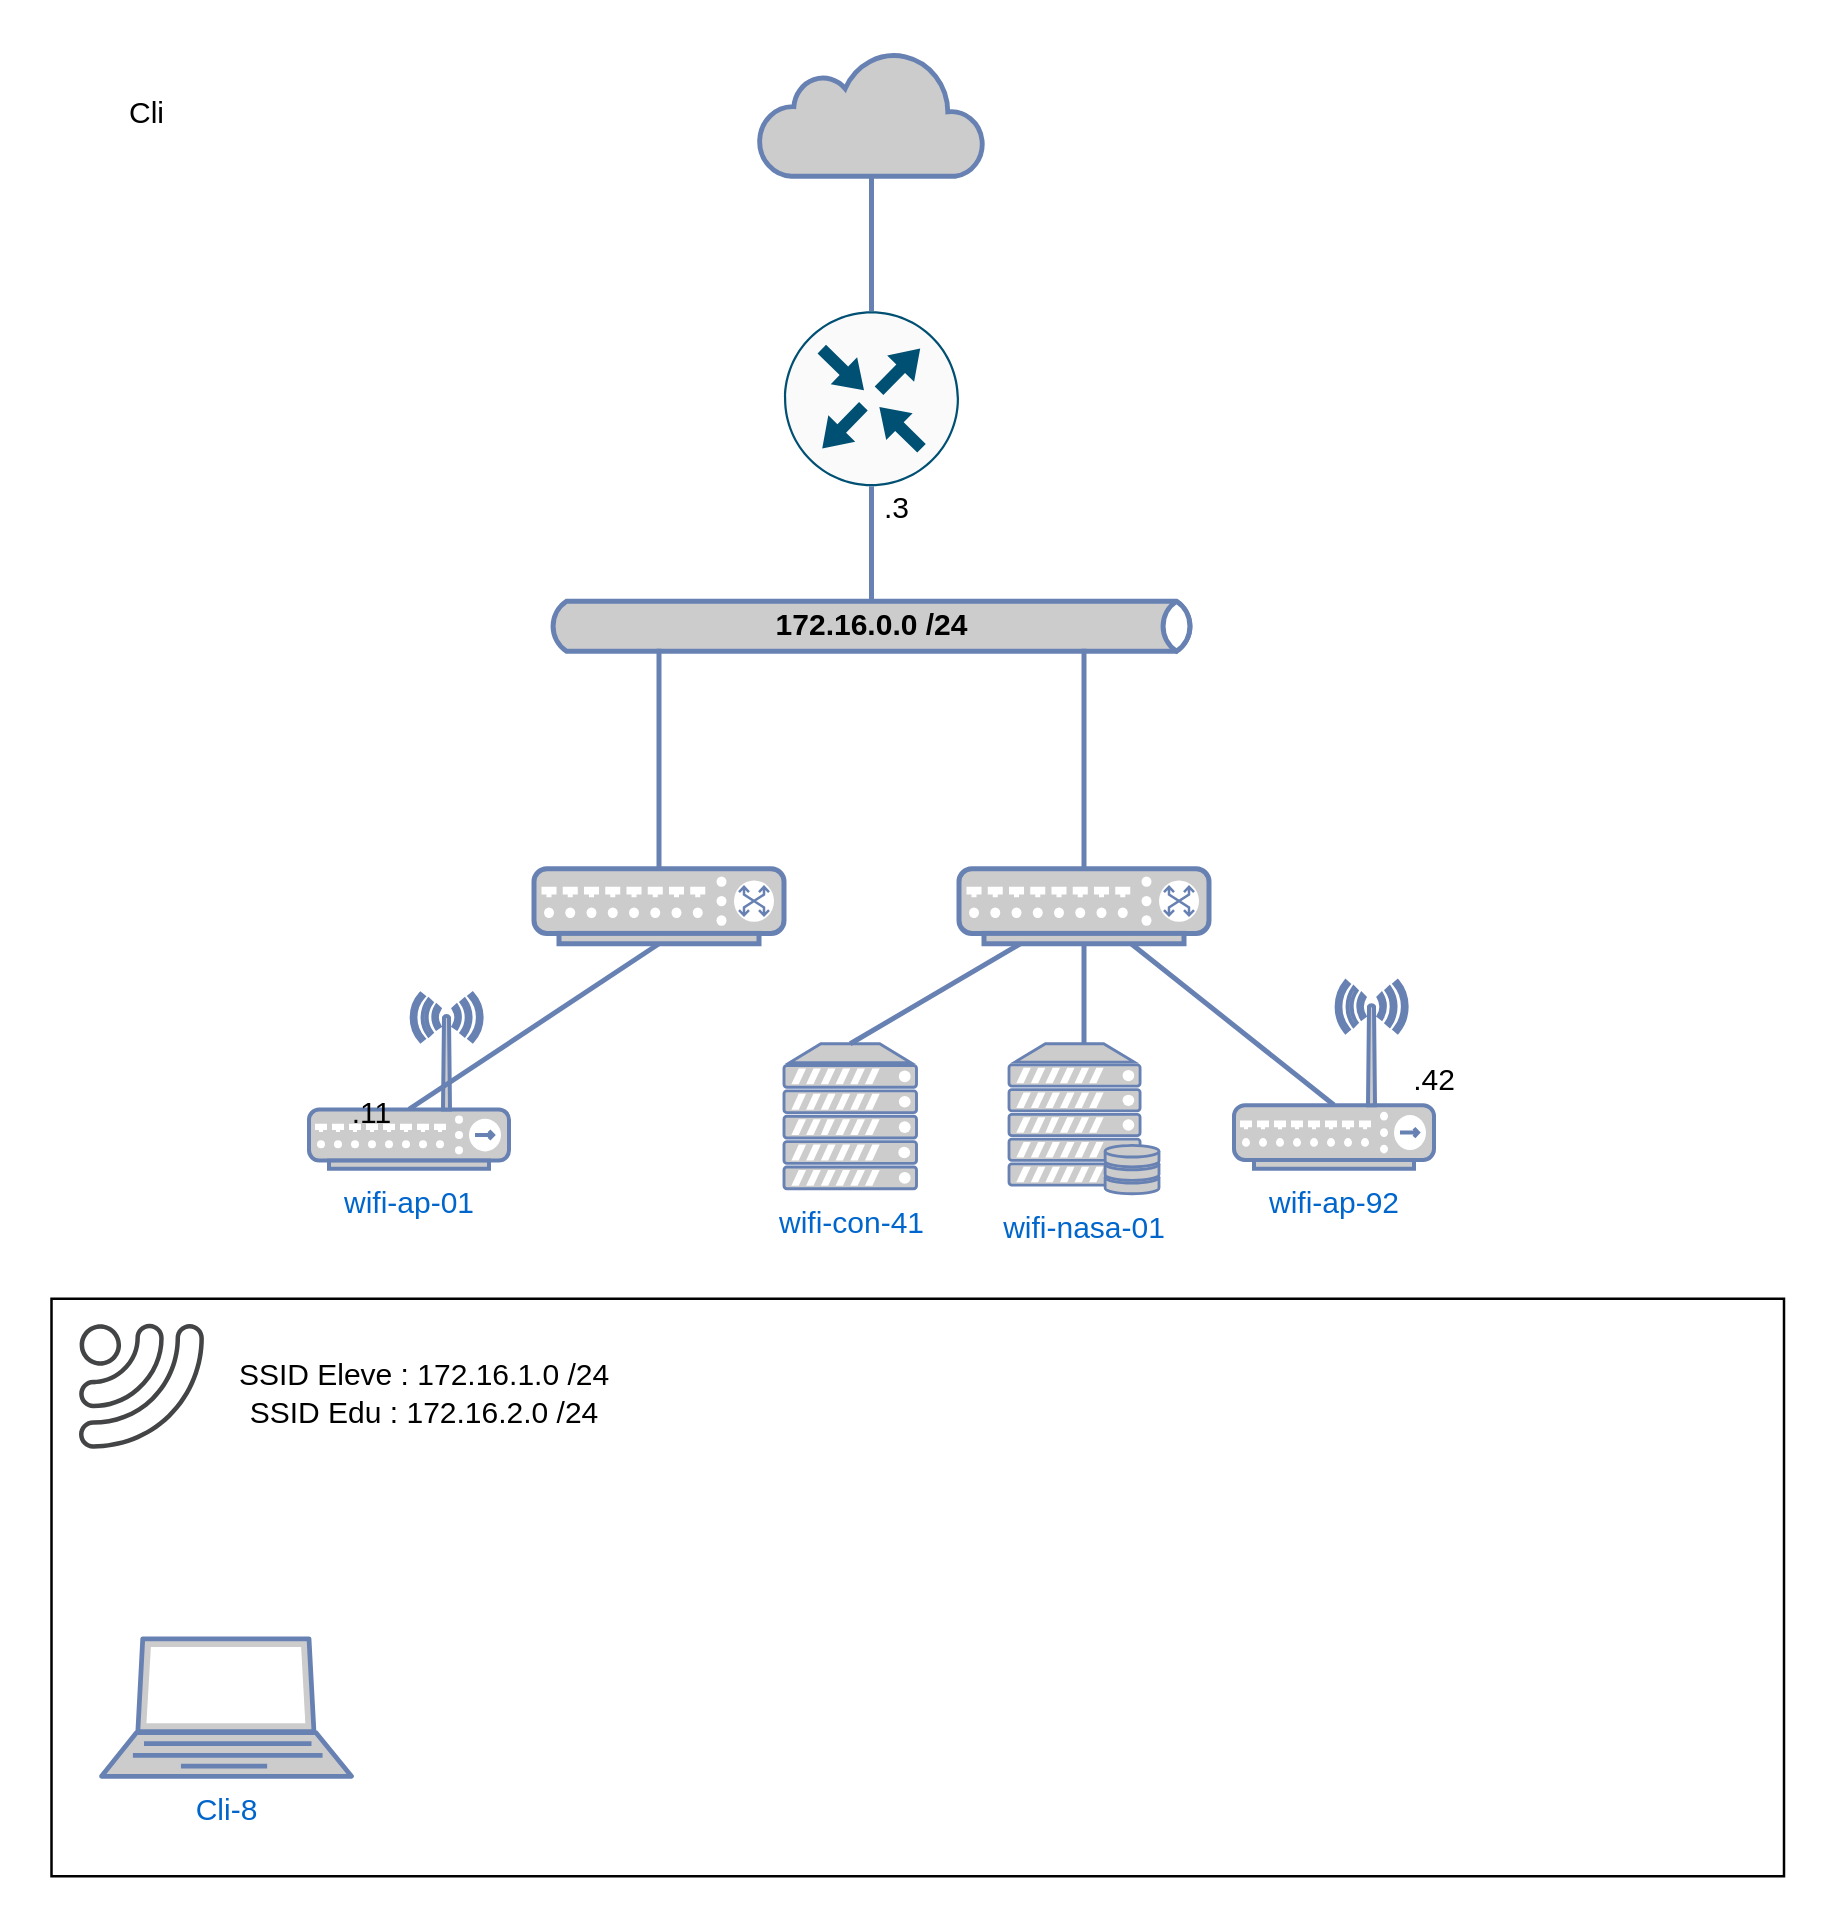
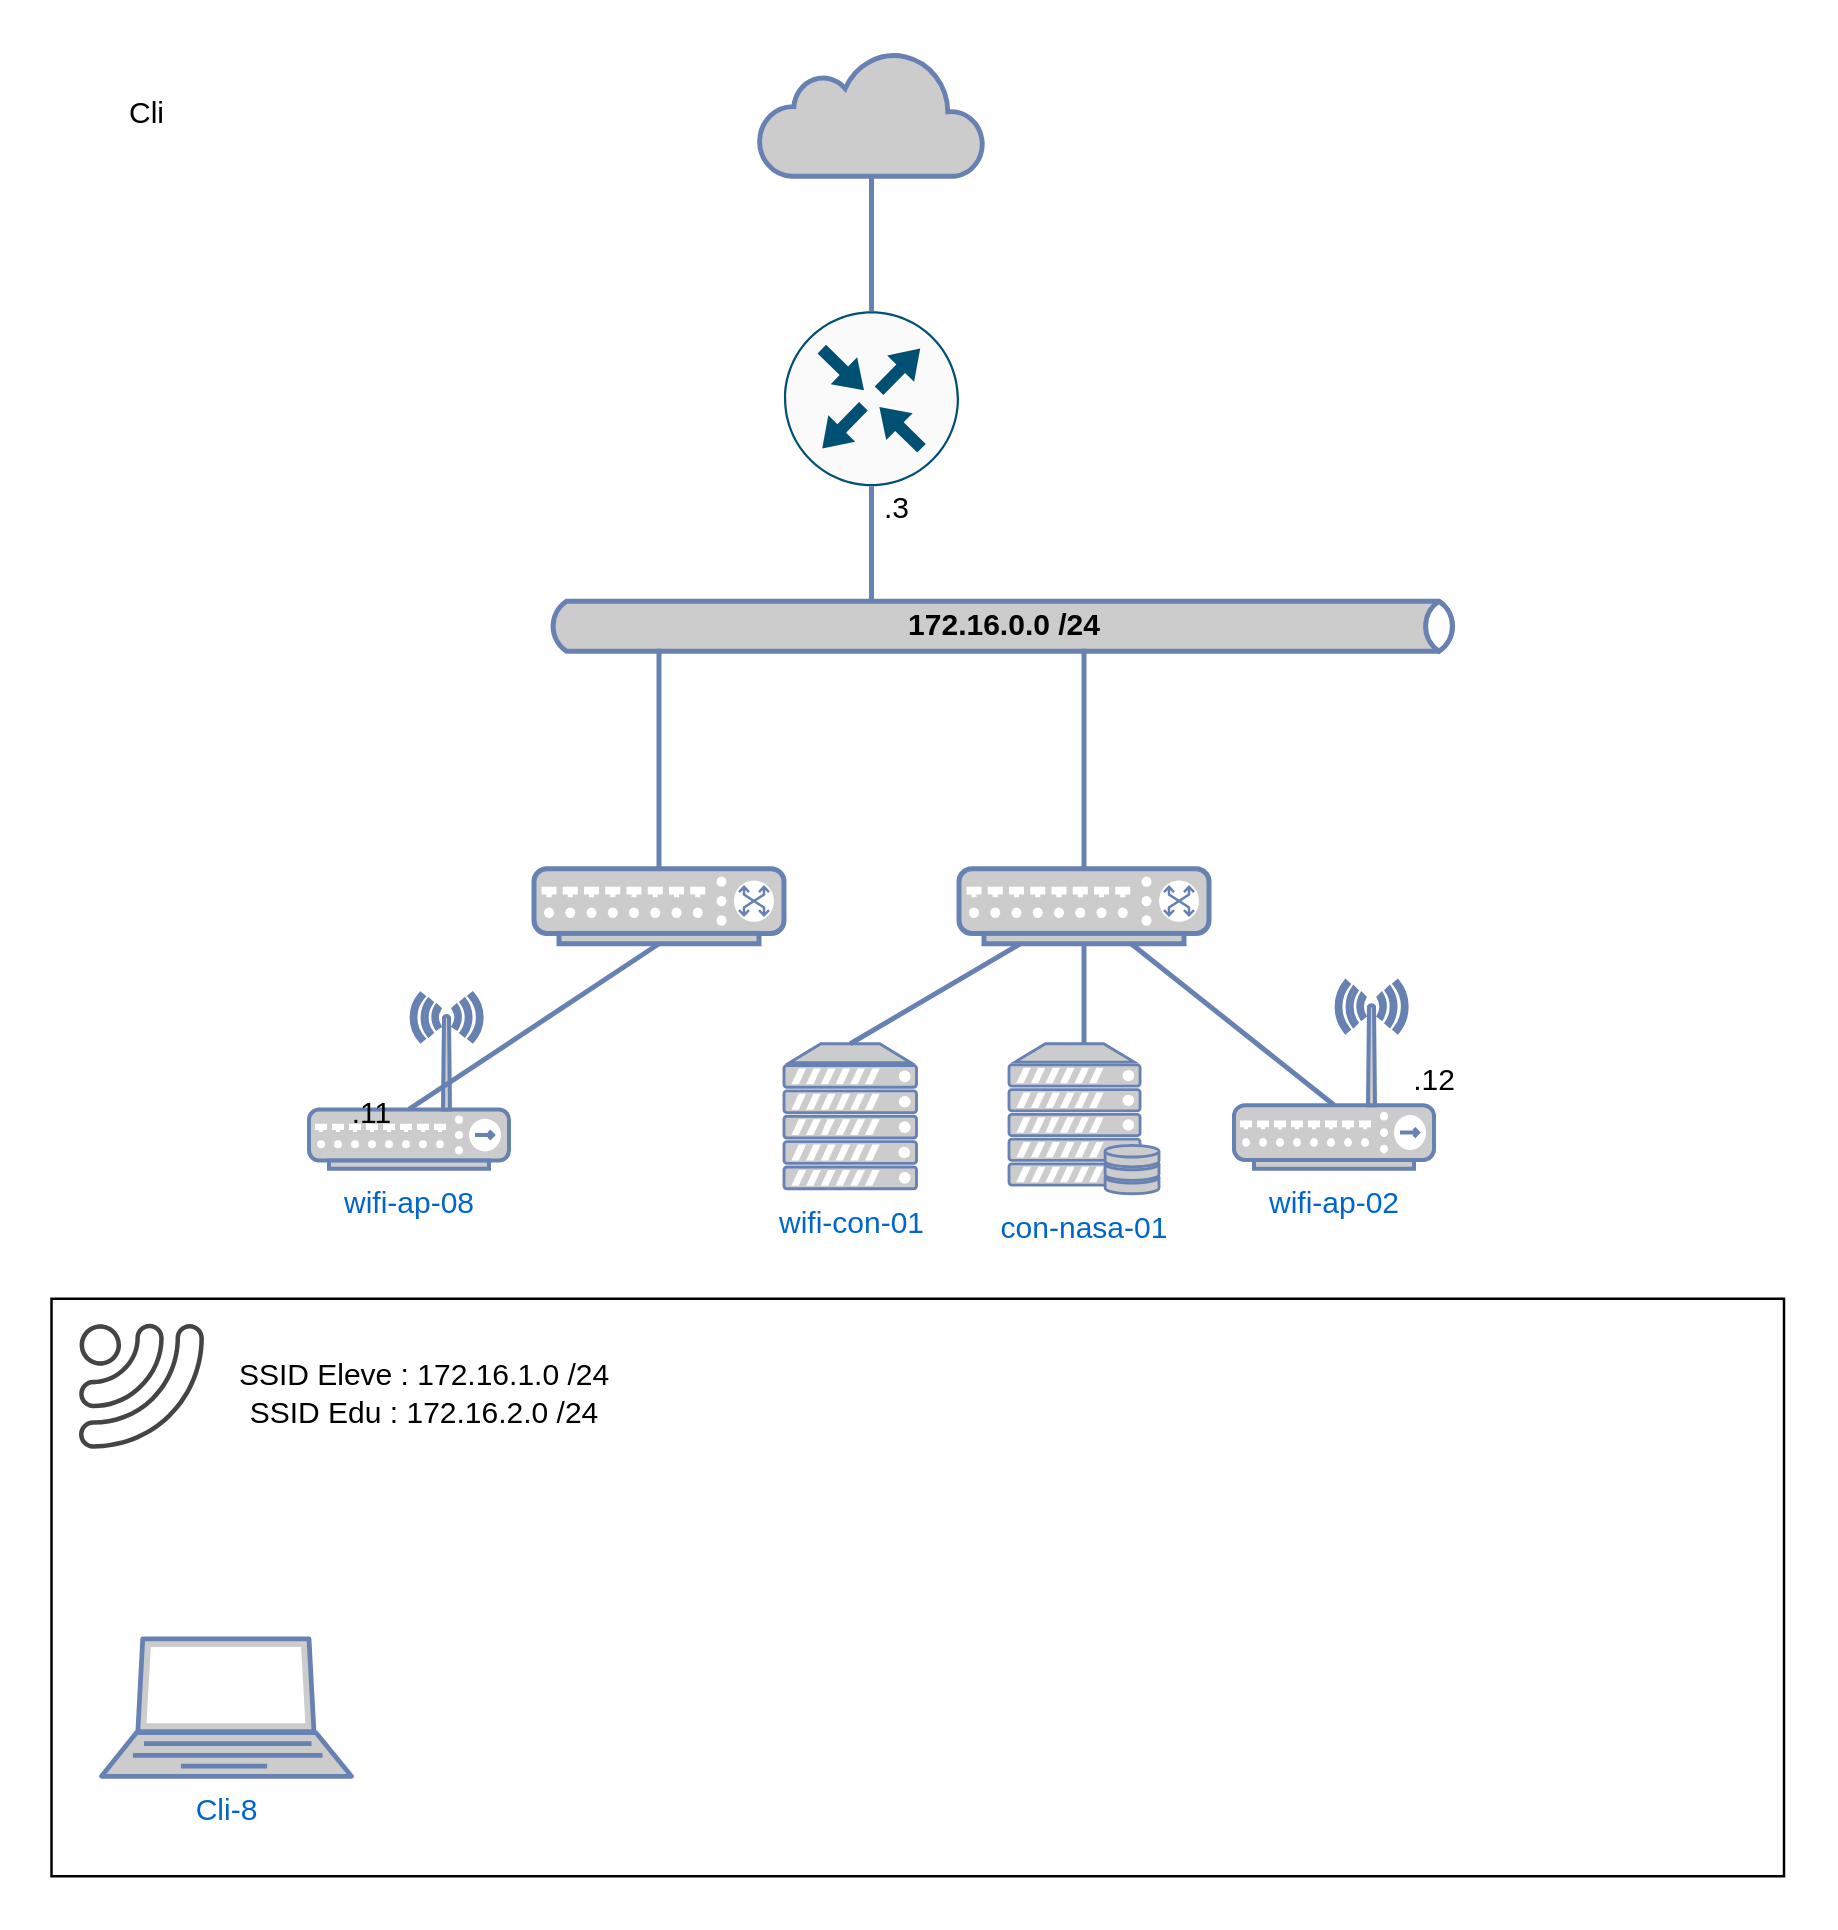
(871, 626) -> (1003, 626)
(1435, 1081) -> (1435, 1081)
(410, 1204) -> (410, 1204)
(1335, 1204) -> (1335, 1204)
(853, 1224) -> (853, 1224)
(1085, 1229) -> (1085, 1229)
